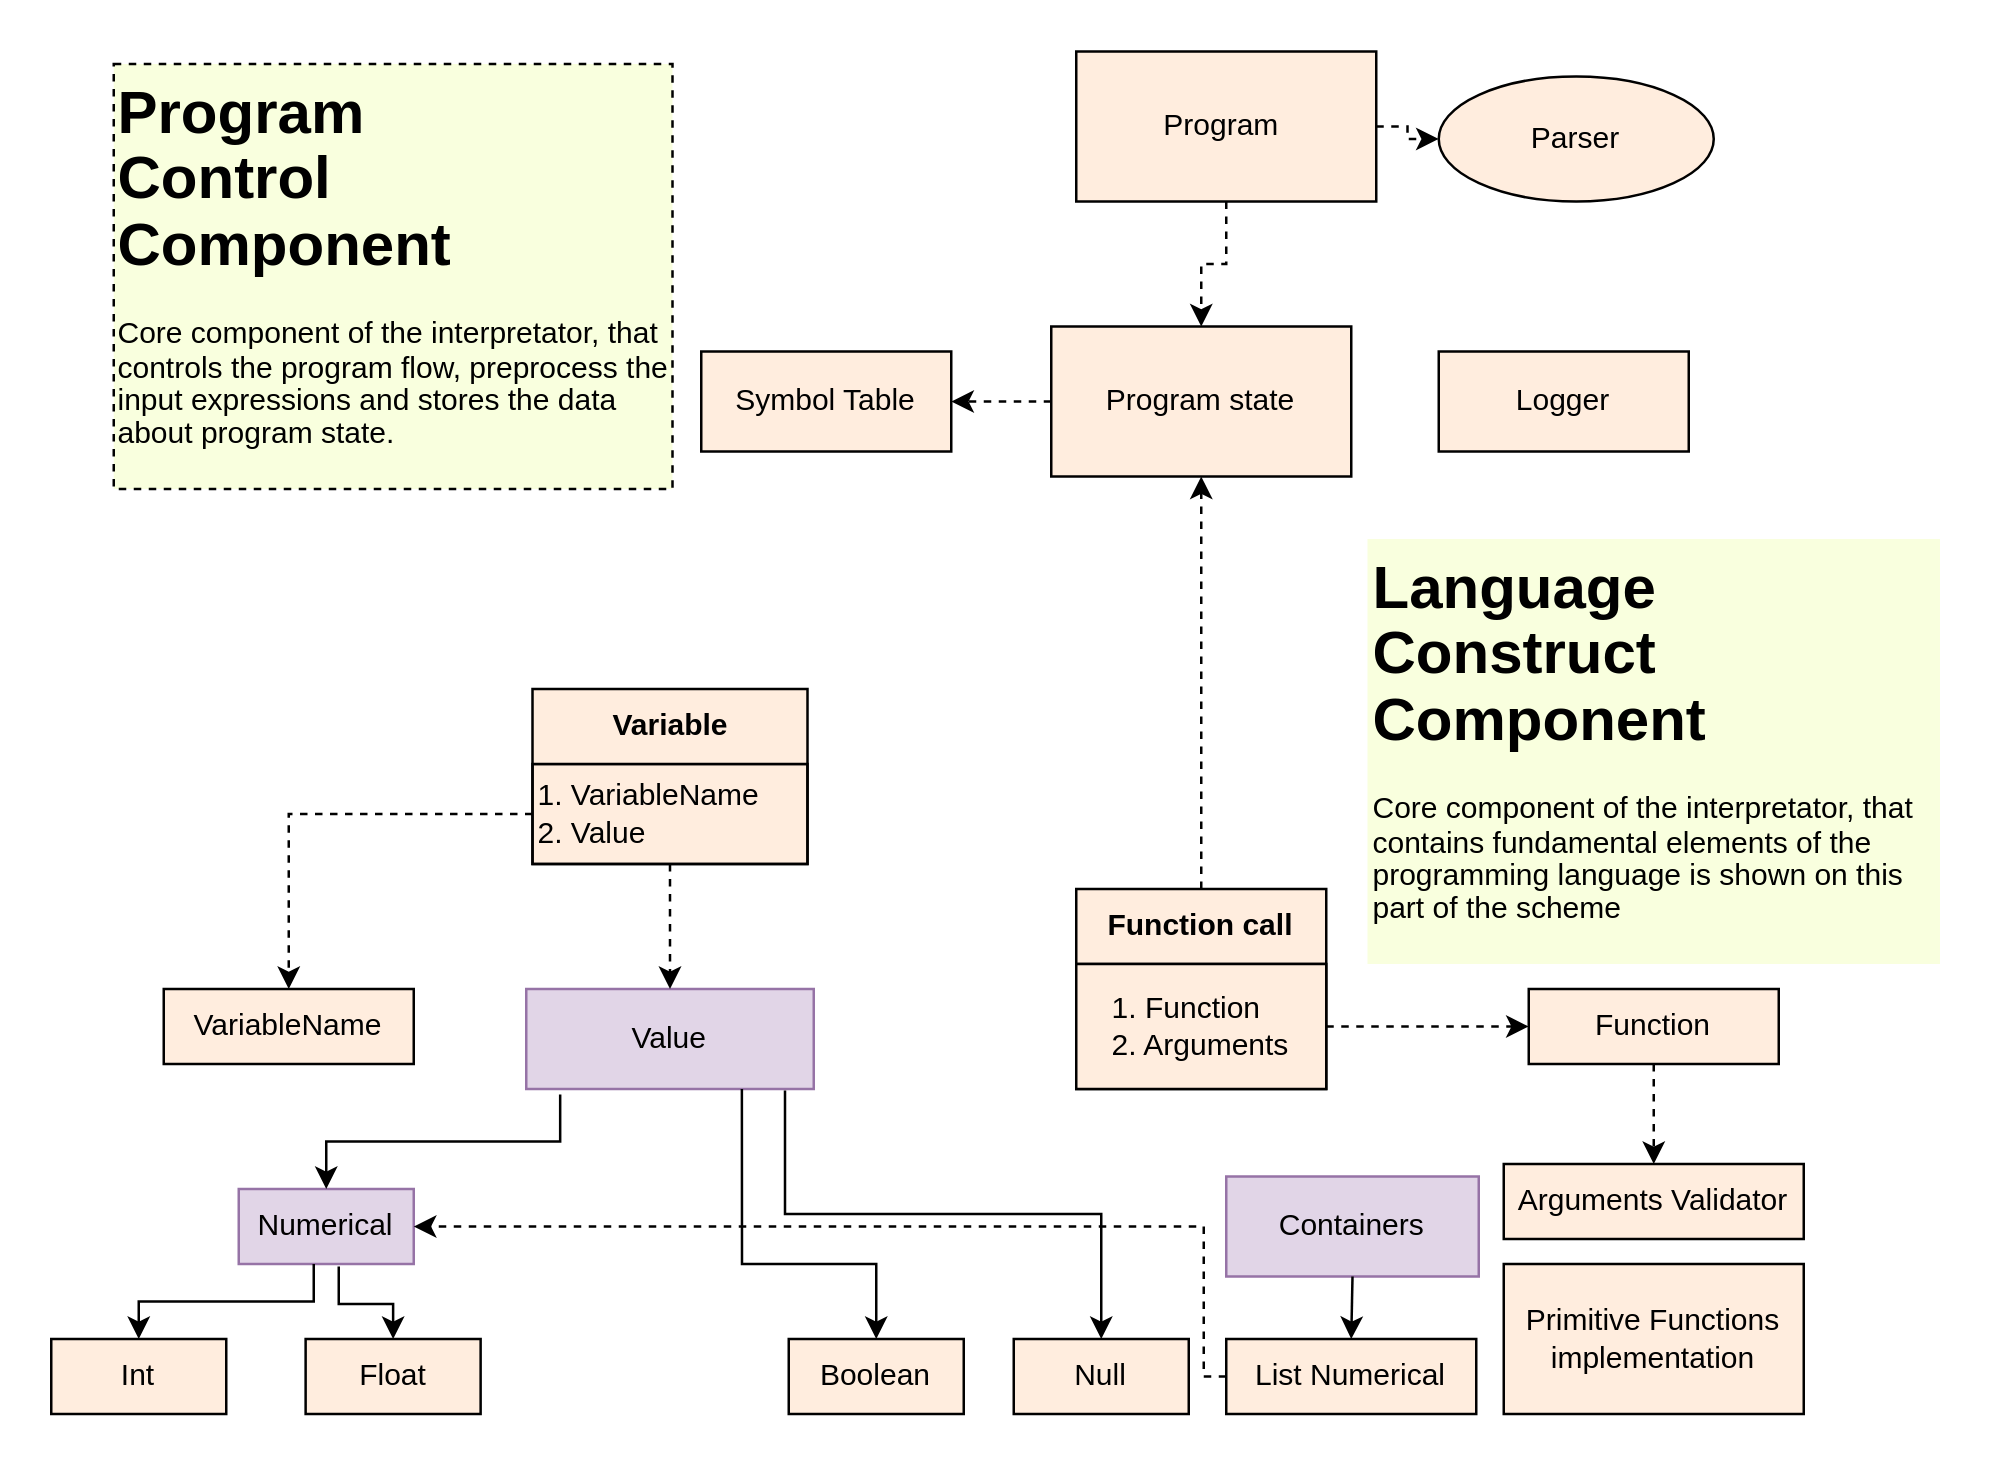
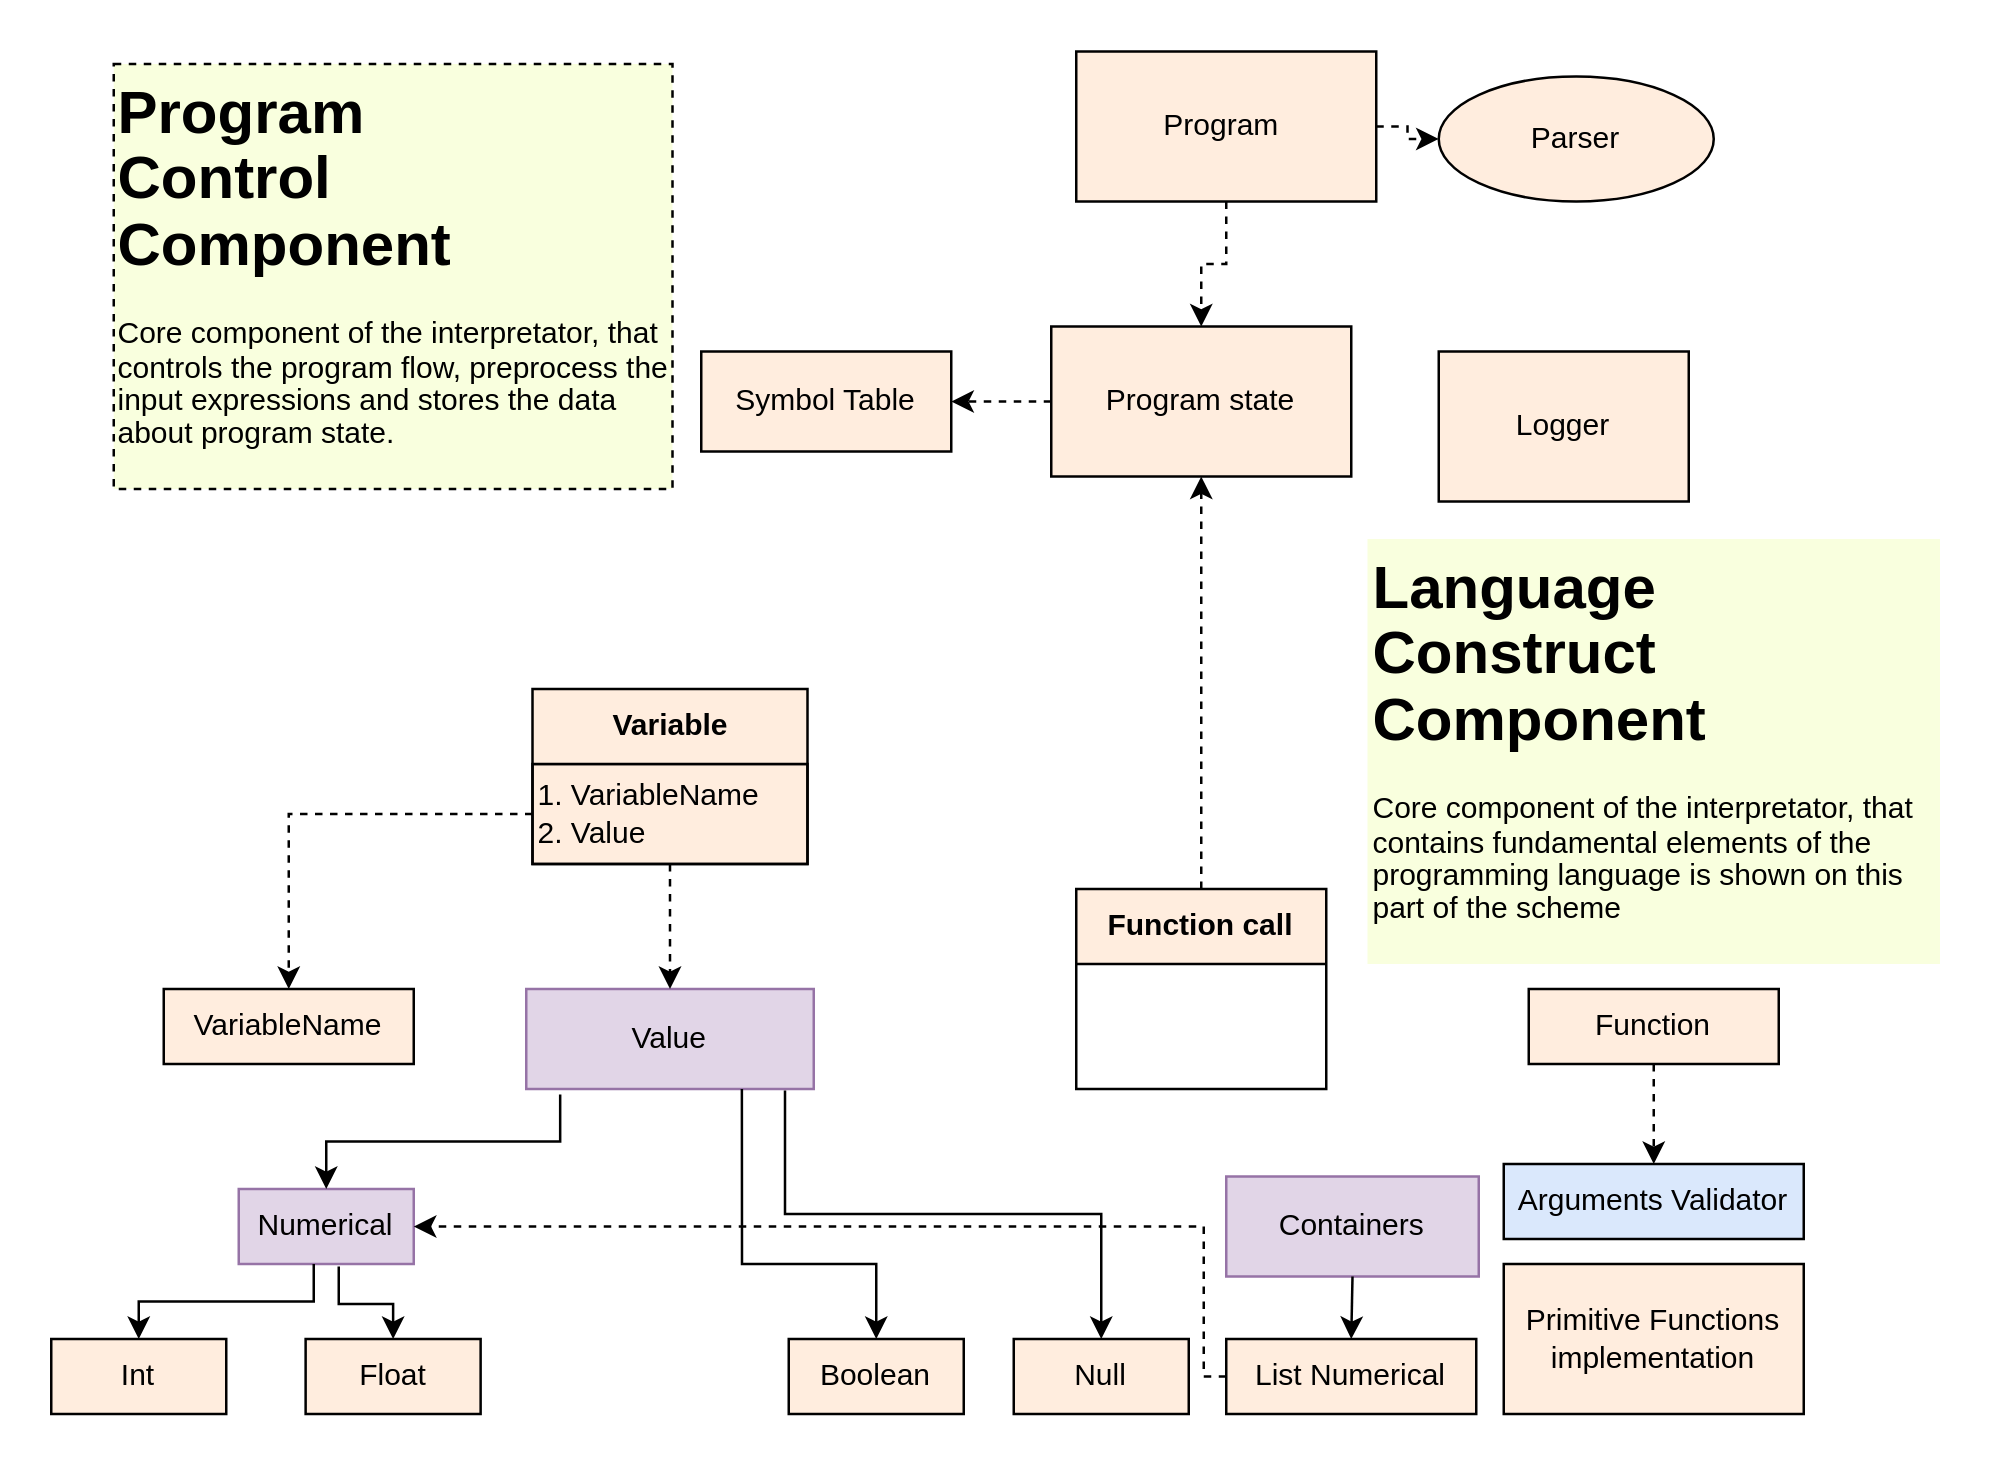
(1564, 401) -> (1564, 426)
(1201, 1026) -> none
(1422, 1026) -> none
(1654, 1201) -> (1654, 1201)
